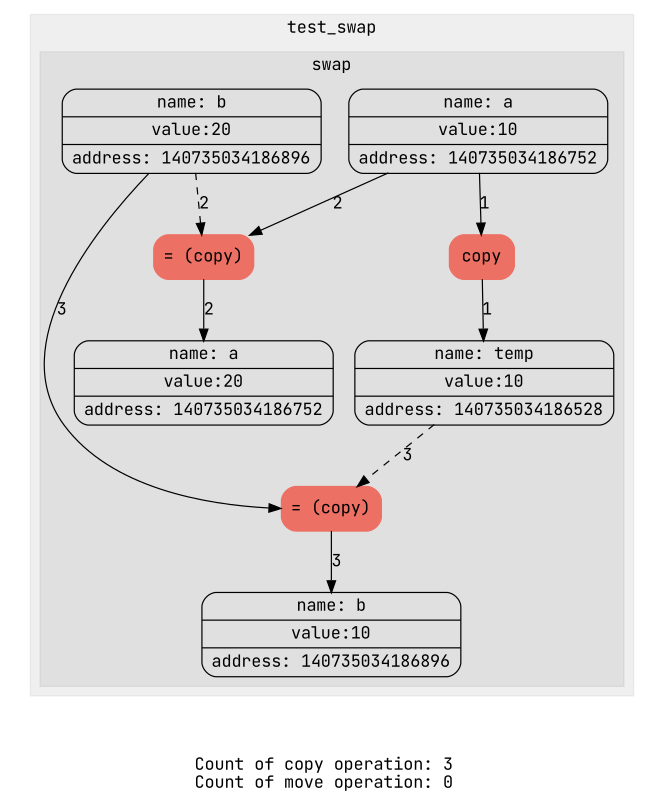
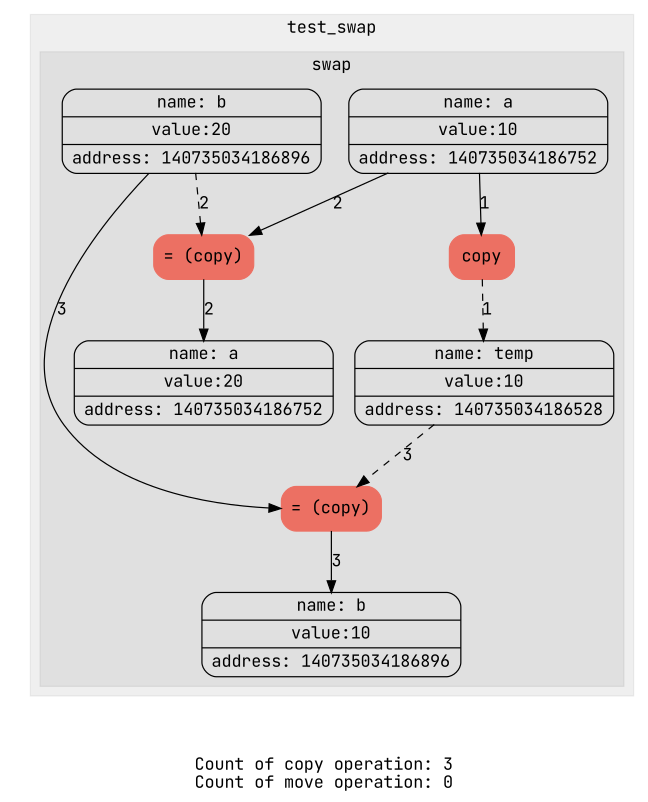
(483, 304) -> (483, 304)
